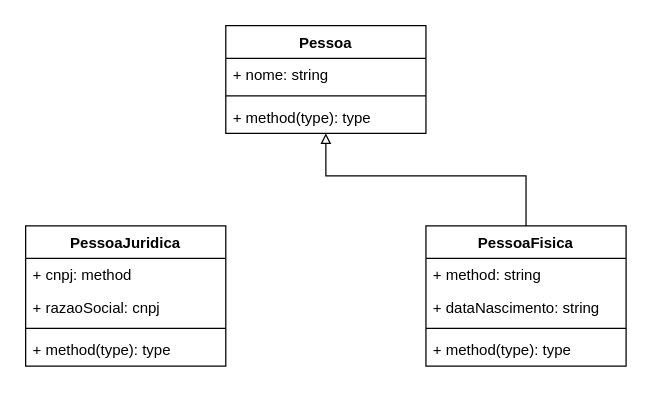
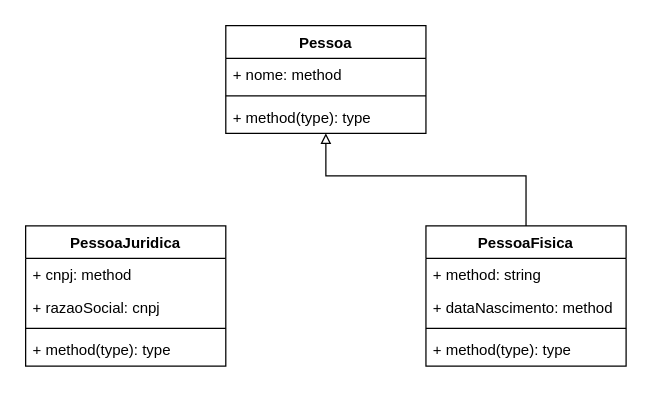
(284, 75) -> (285, 75)
(524, 308) -> (526, 308)
